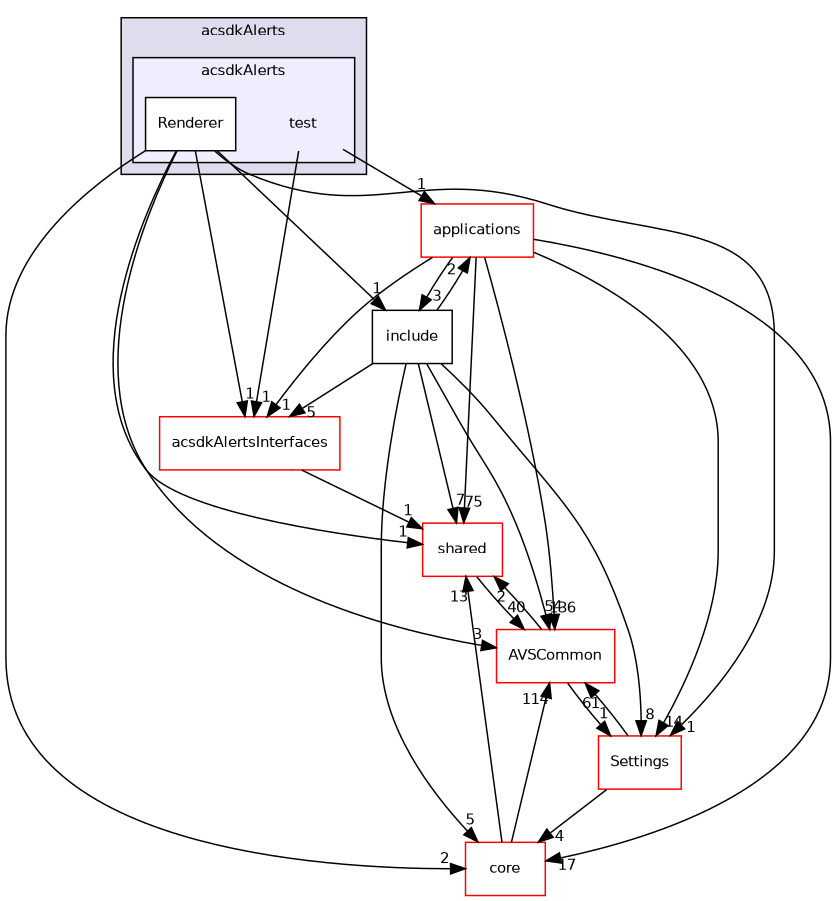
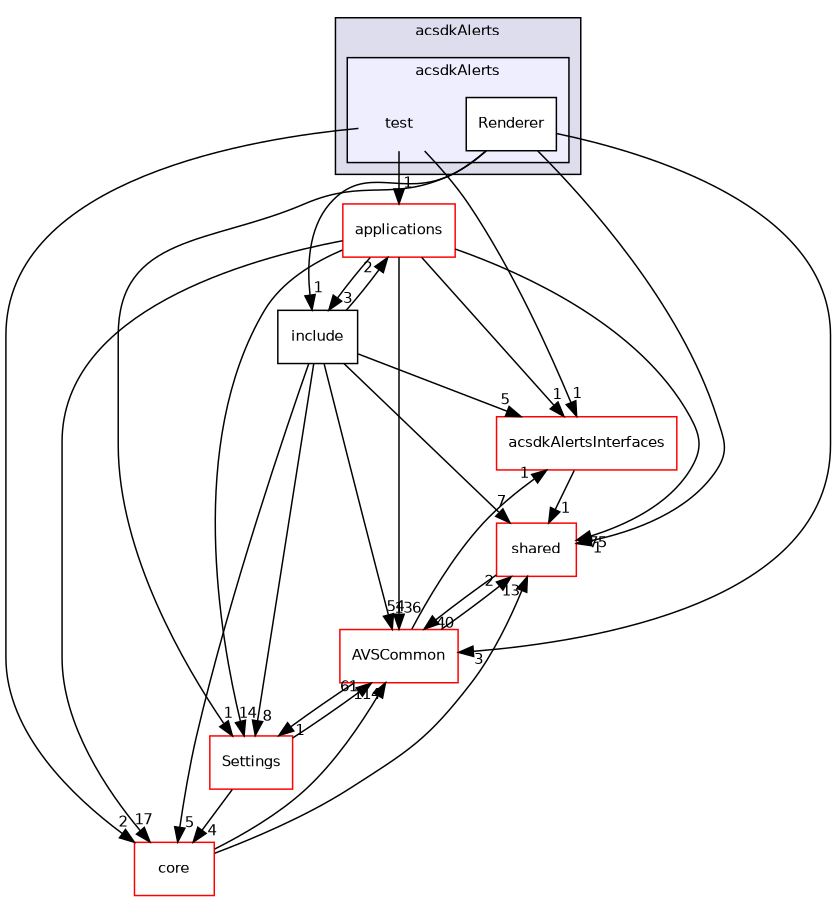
(219, 276) -> (464, 546)
(6, 646) -> (6, 384)
